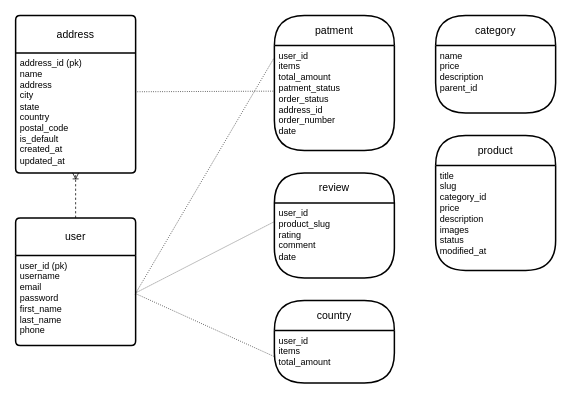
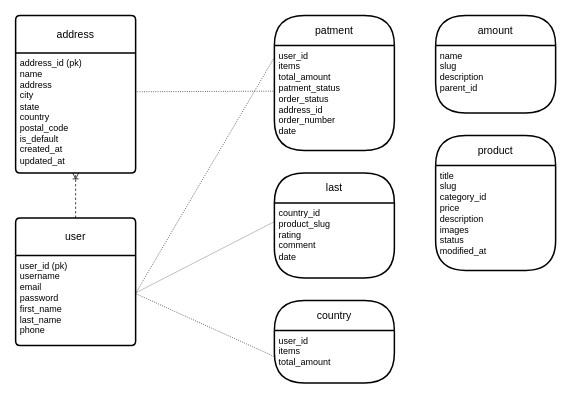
(495, 30) -> (495, 30)
(465, 72) -> (465, 72)
(334, 188) -> (334, 188)
(308, 235) -> (308, 235)
